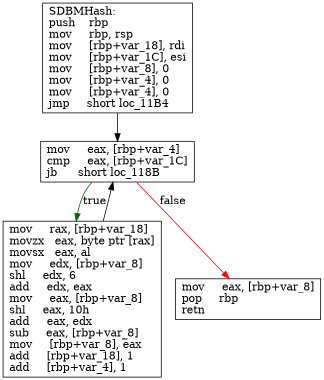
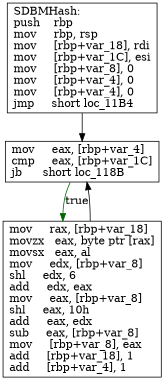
(248, 299) -> none
